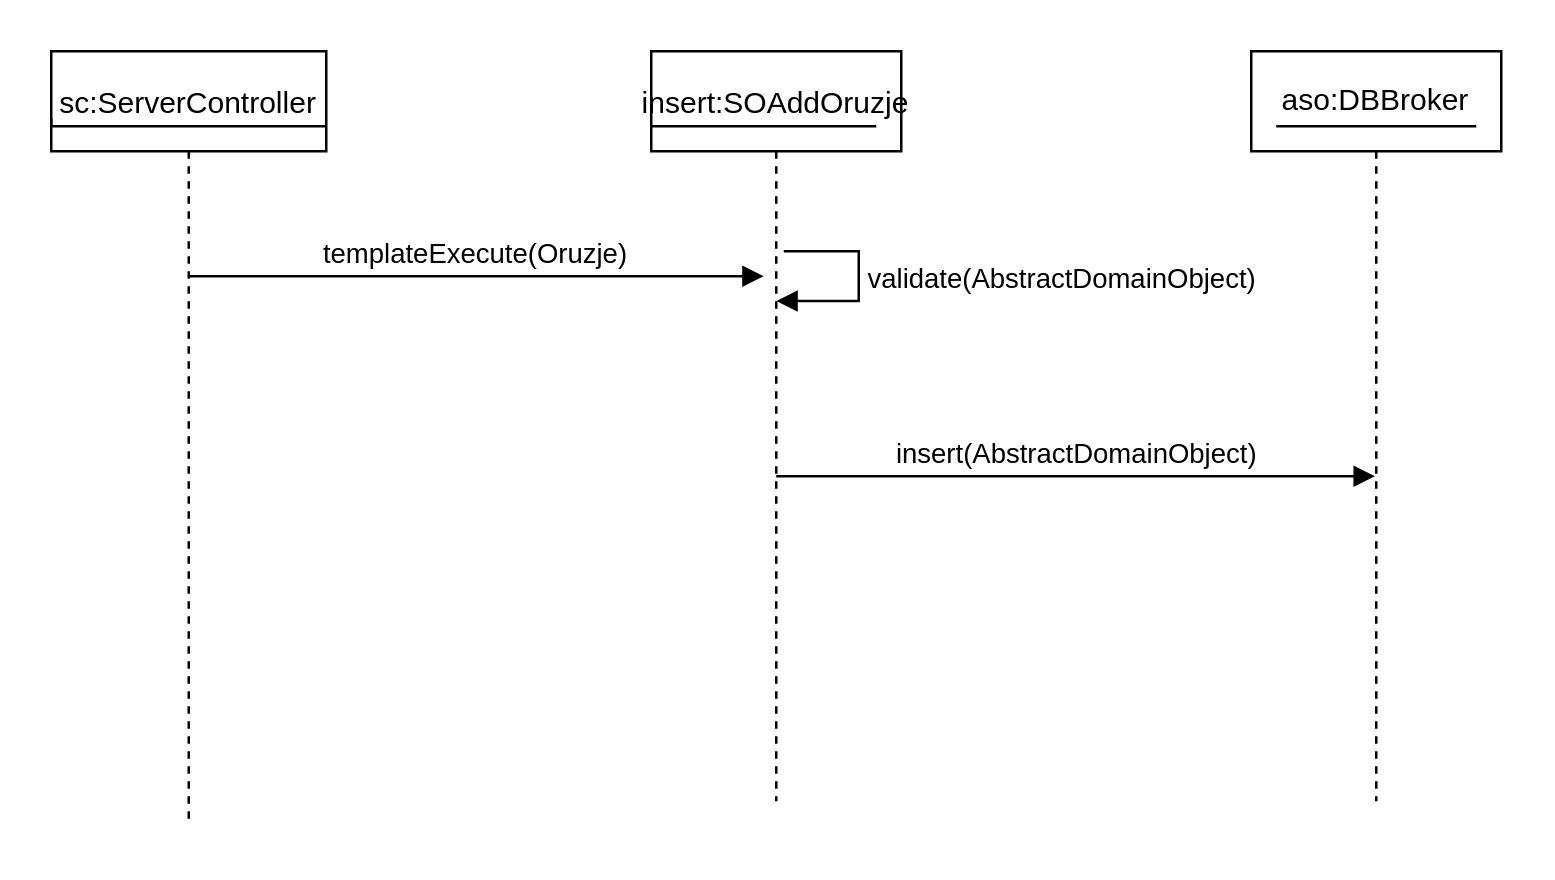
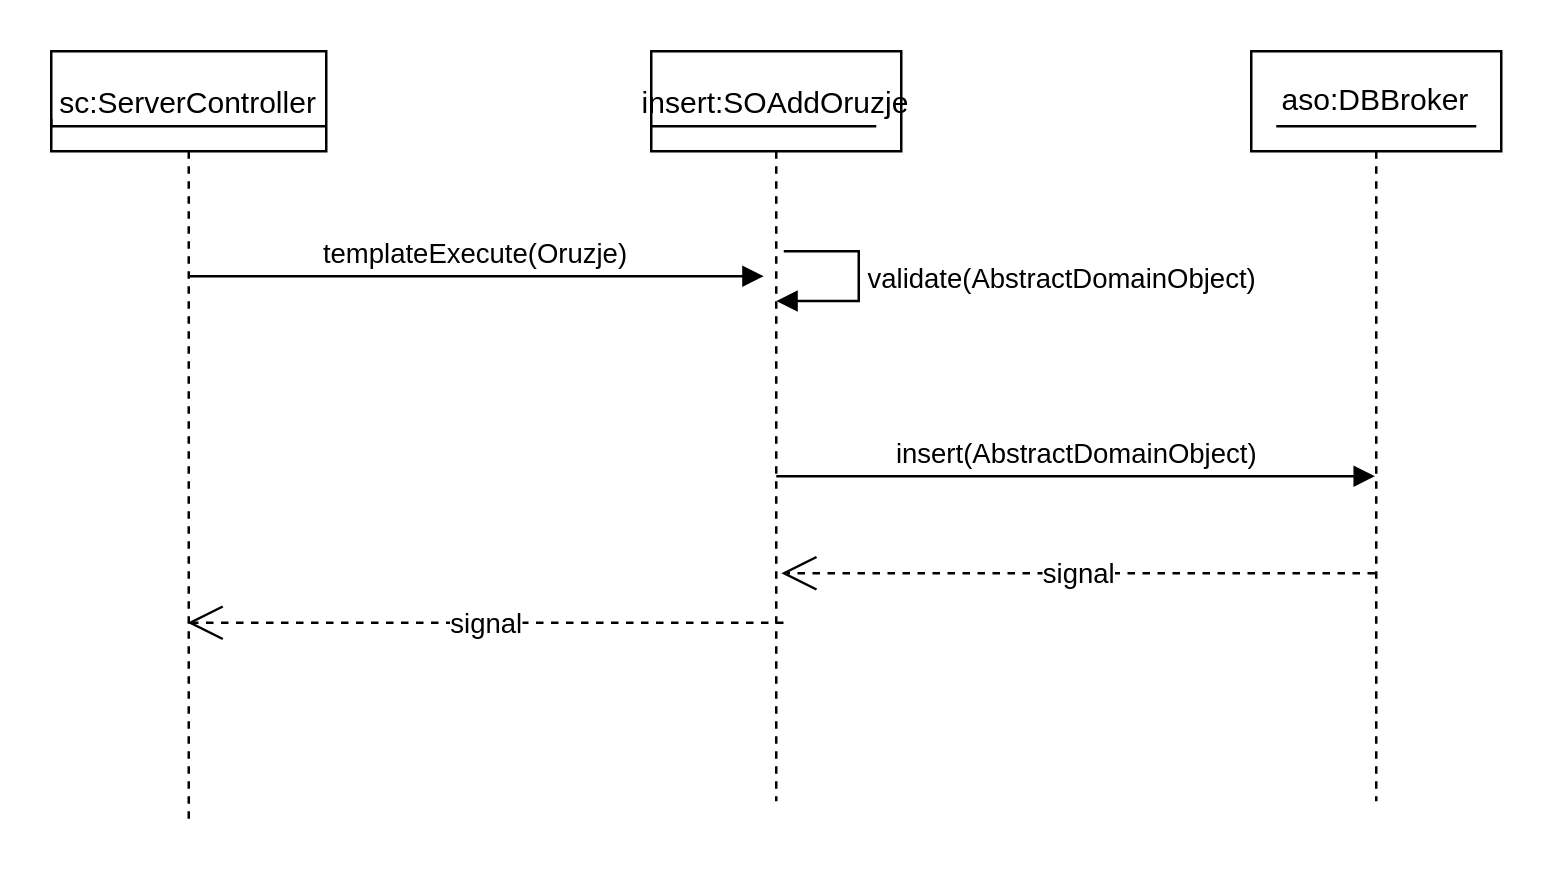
none -> (1080, 573)
none -> (482, 623)
